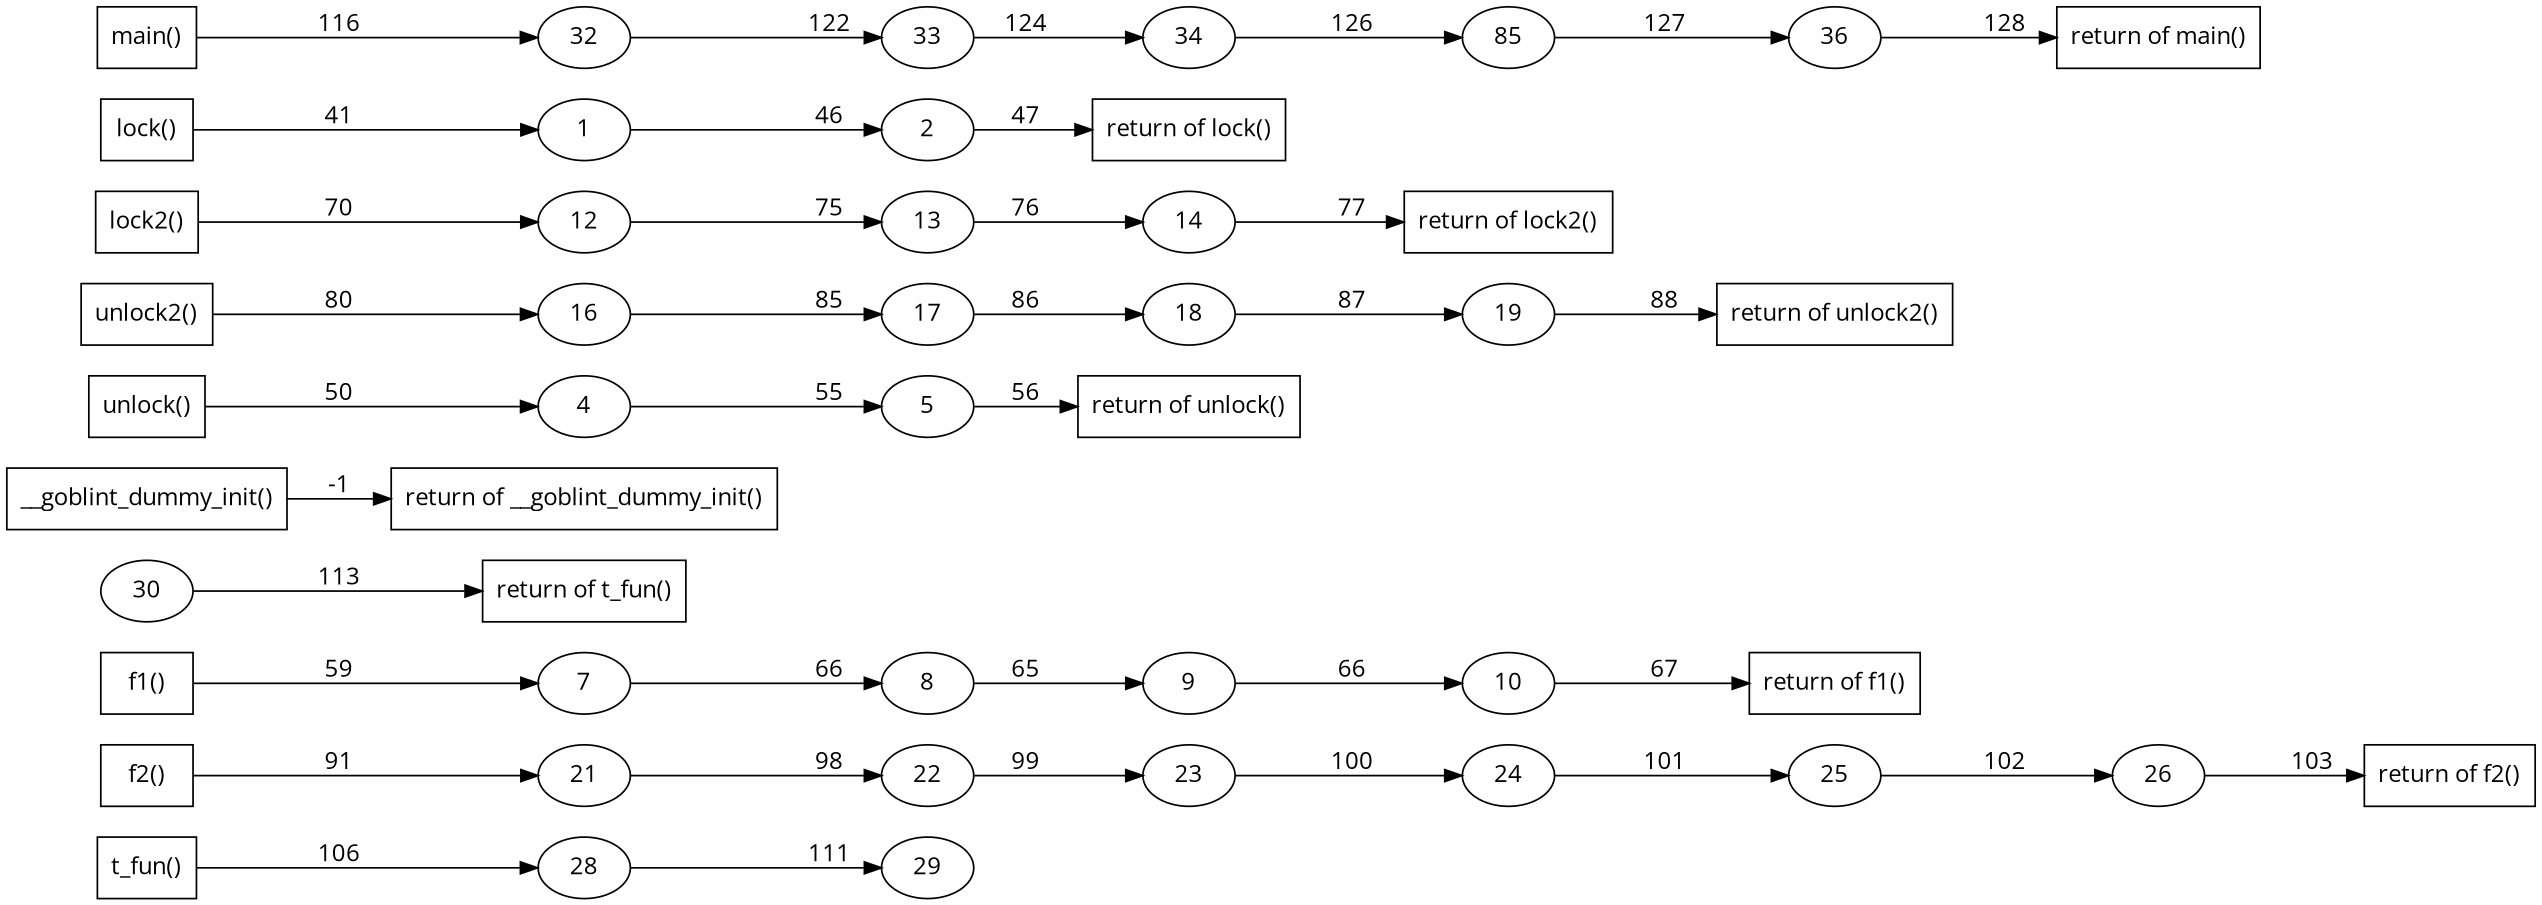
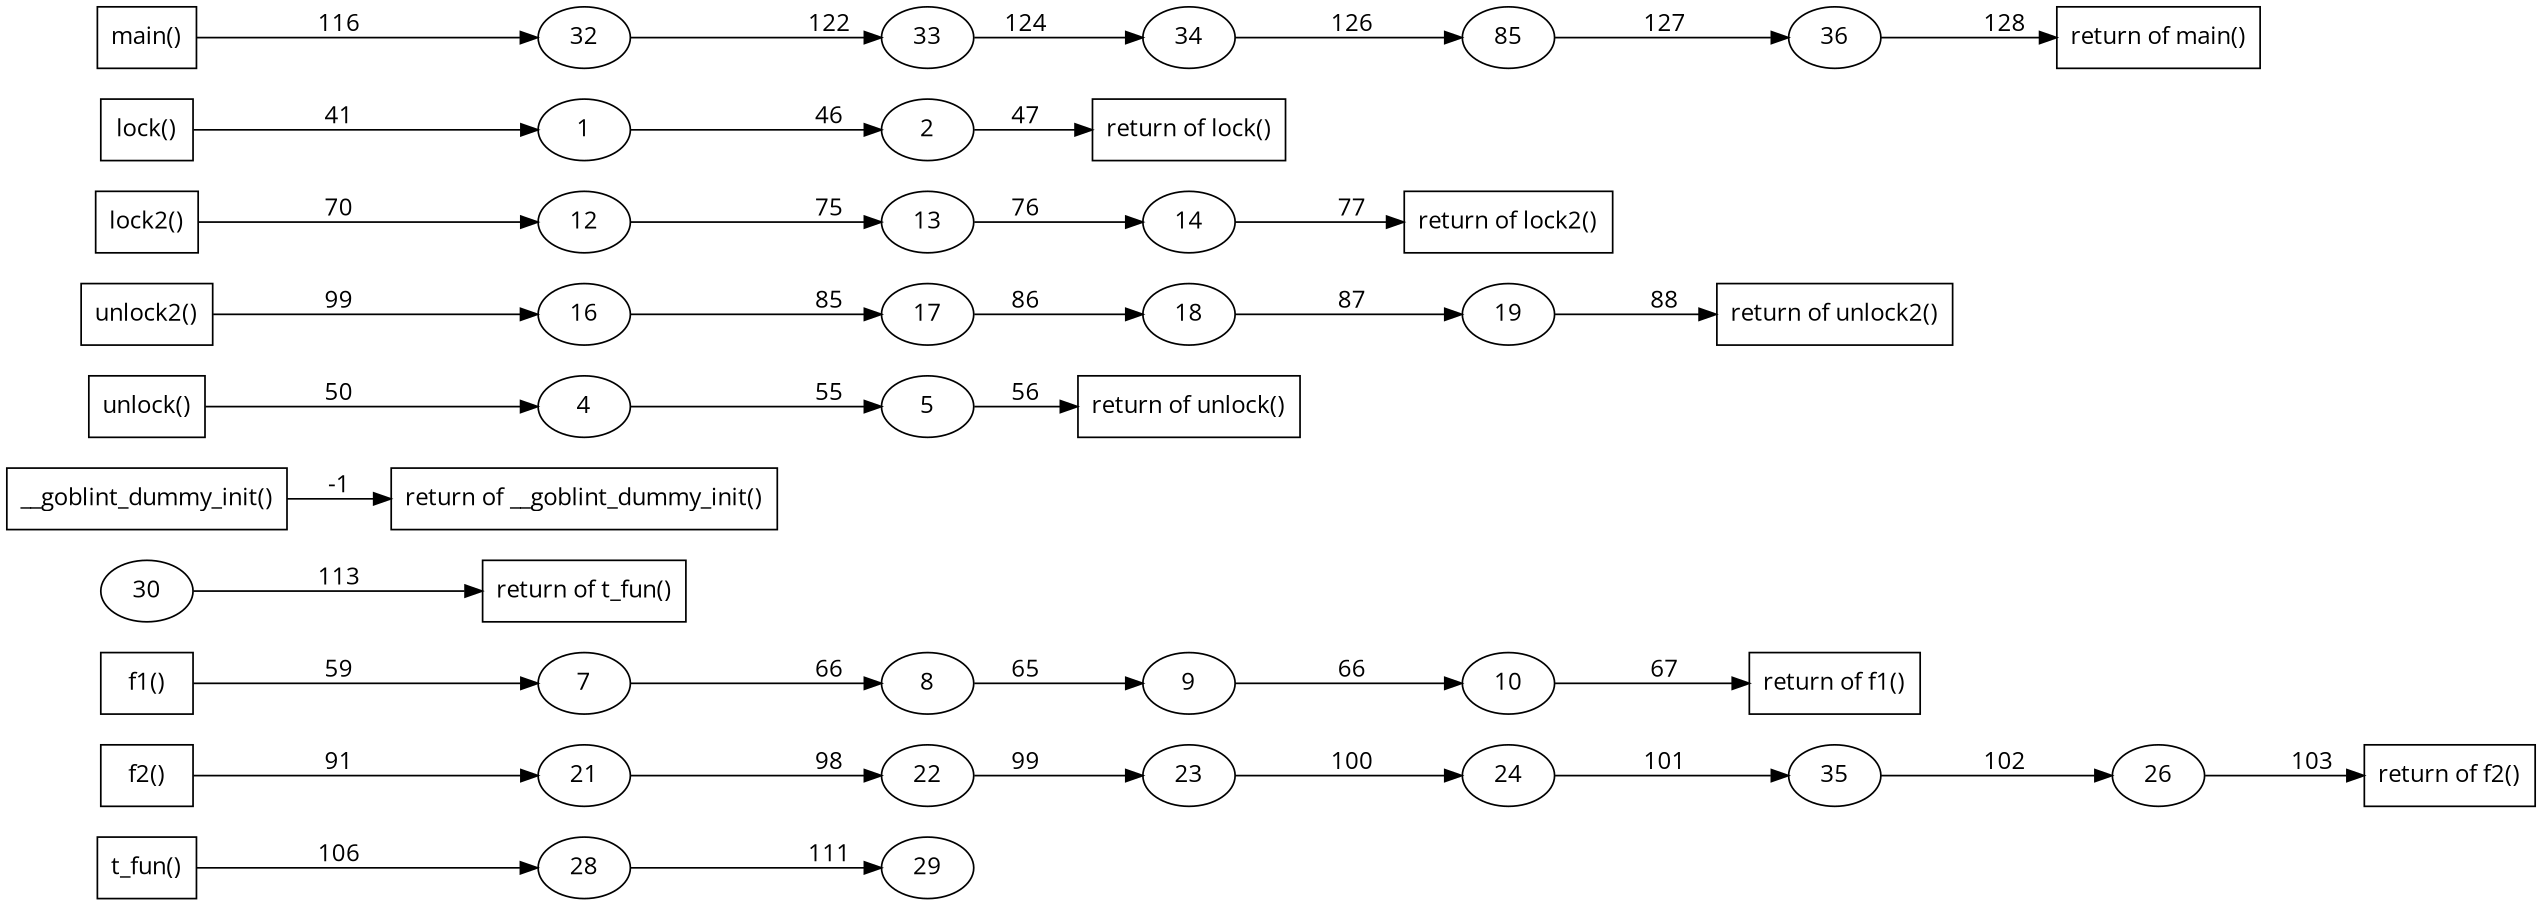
(339, 302) -> (339, 302)
(1835, 776) -> (1835, 776)
